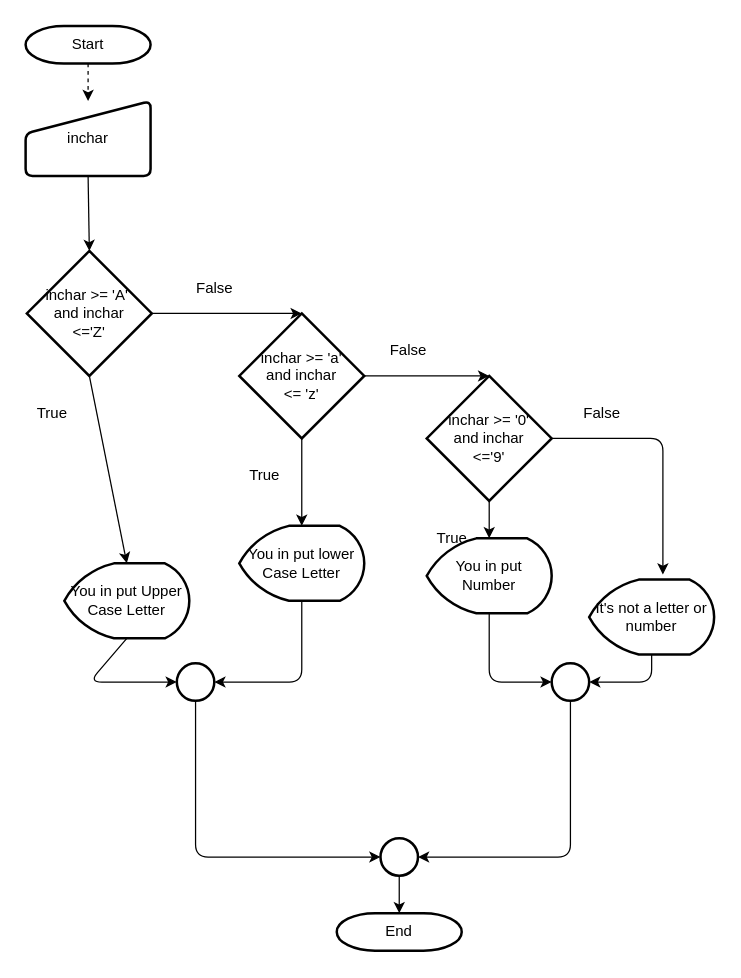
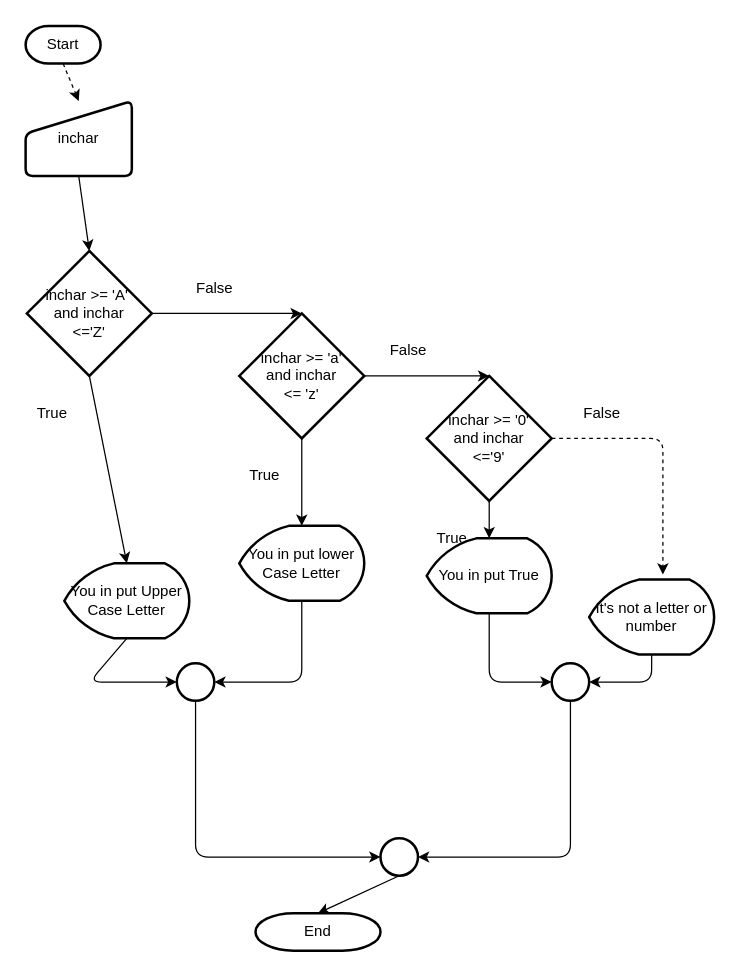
(88, 44) -> (63, 44)
(88, 138) -> (79, 138)
(663, 452) -> (663, 452)
(489, 576) -> (489, 576)
(399, 932) -> (318, 932)
